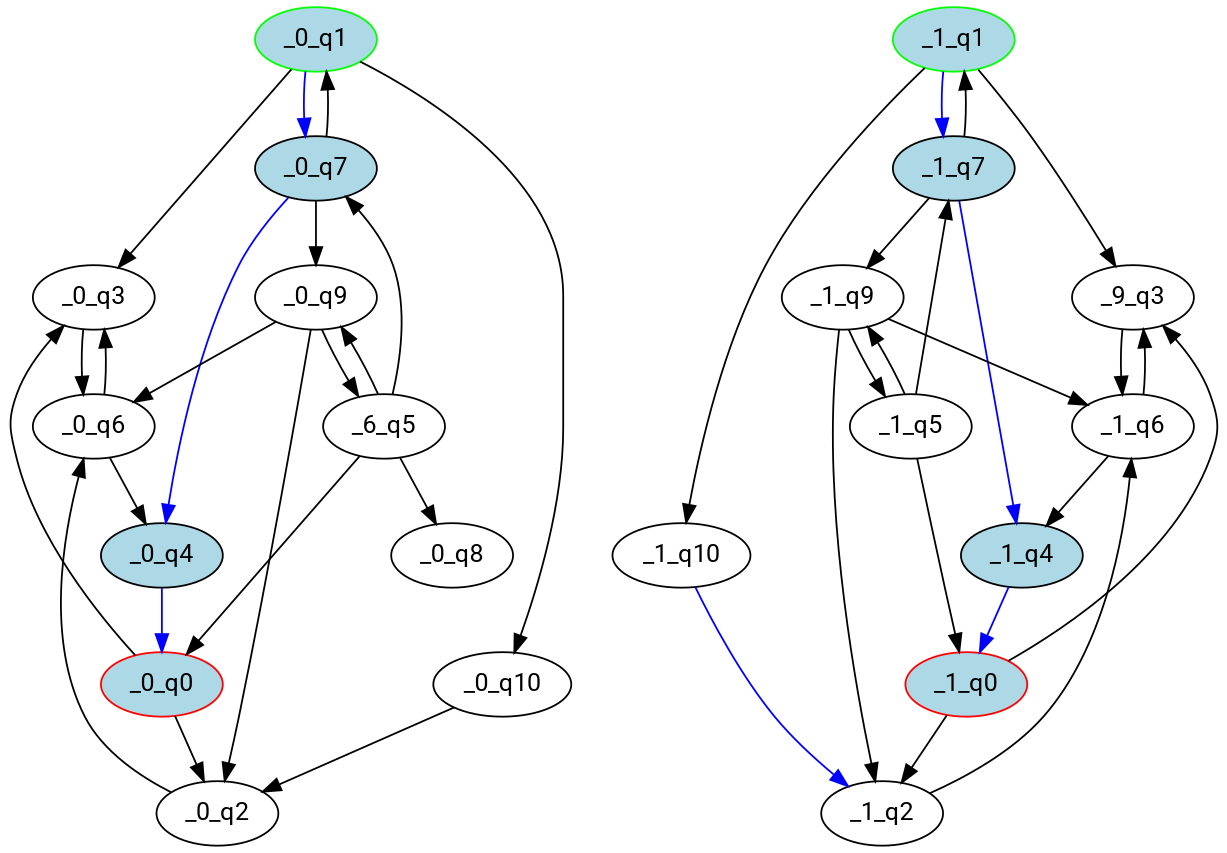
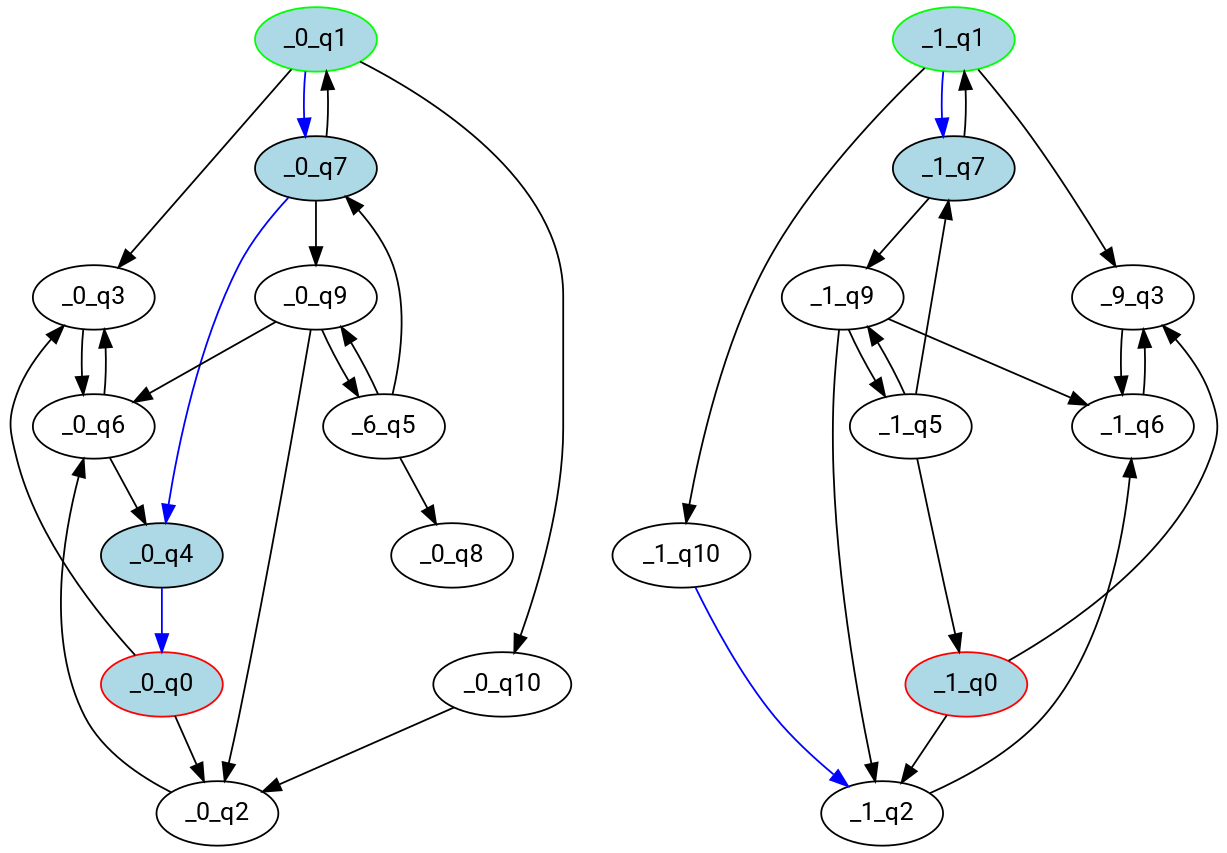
(287, 539) -> none
(1022, 555) -> none
